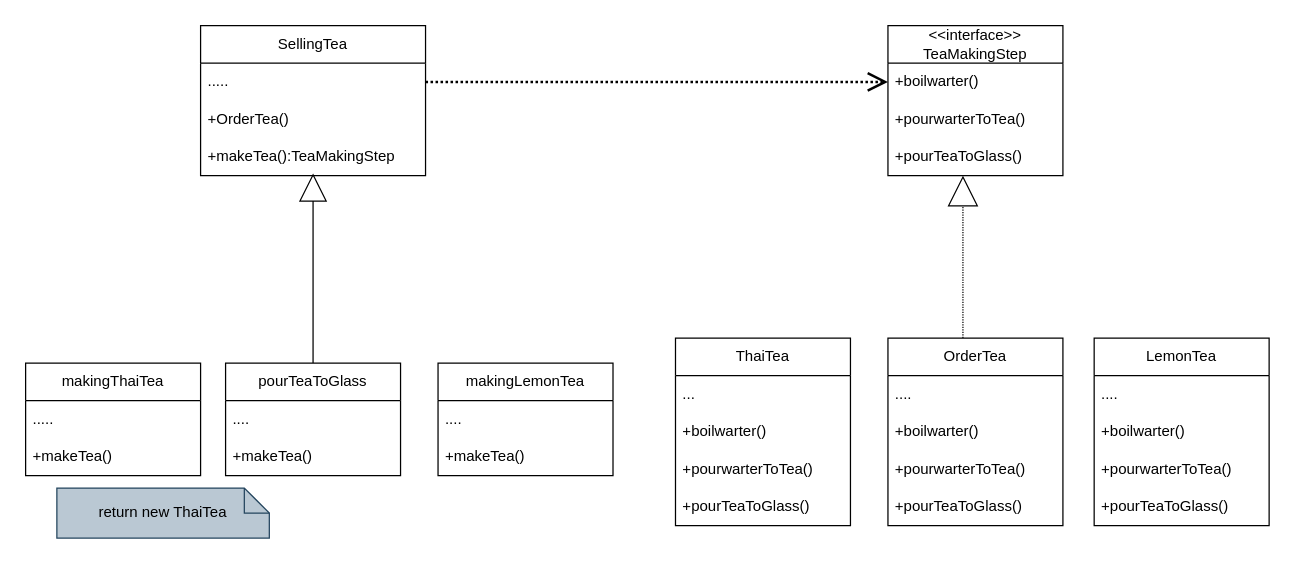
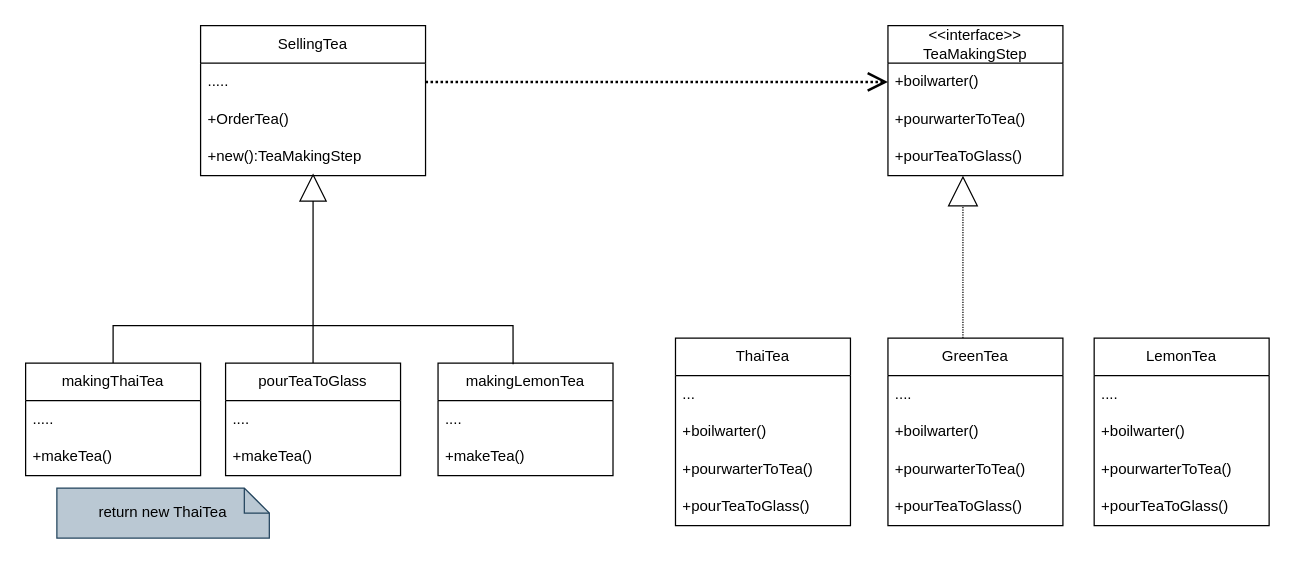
(305, 157) -> (288, 157)
none -> (315, 326)
(976, 357) -> (976, 357)
